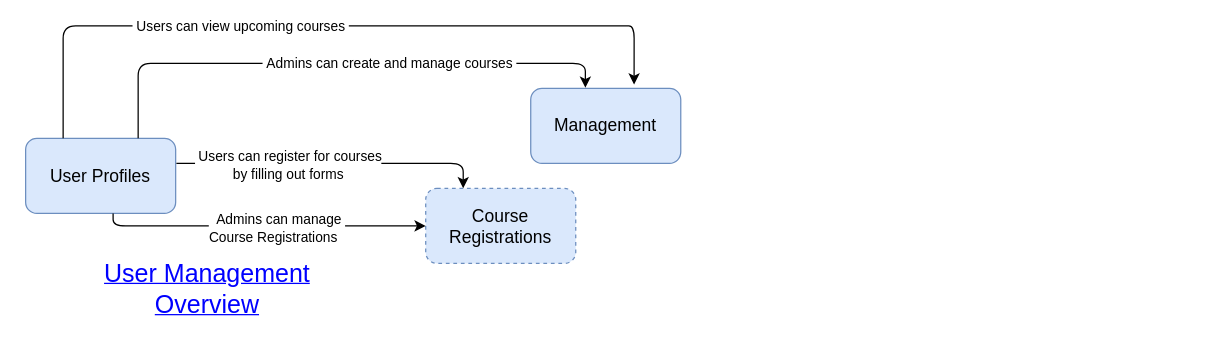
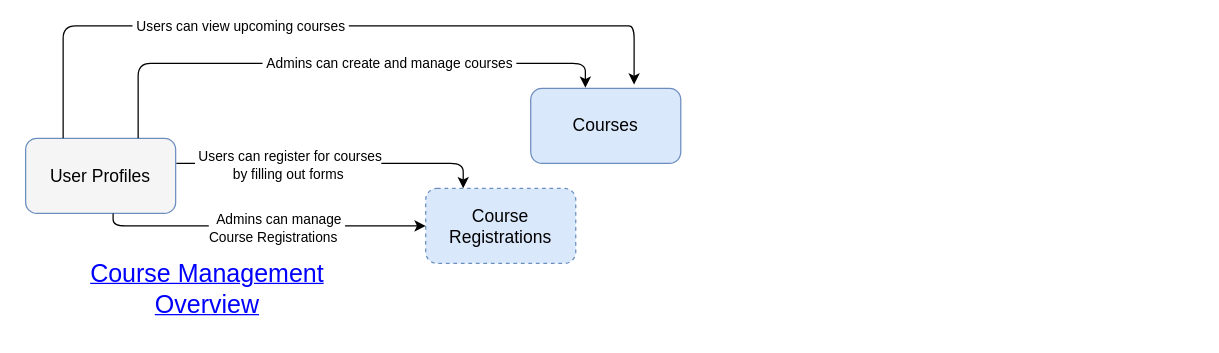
(606, 126) -> (606, 126)
(101, 176) -> (101, 176)
(208, 288) -> (208, 288)
